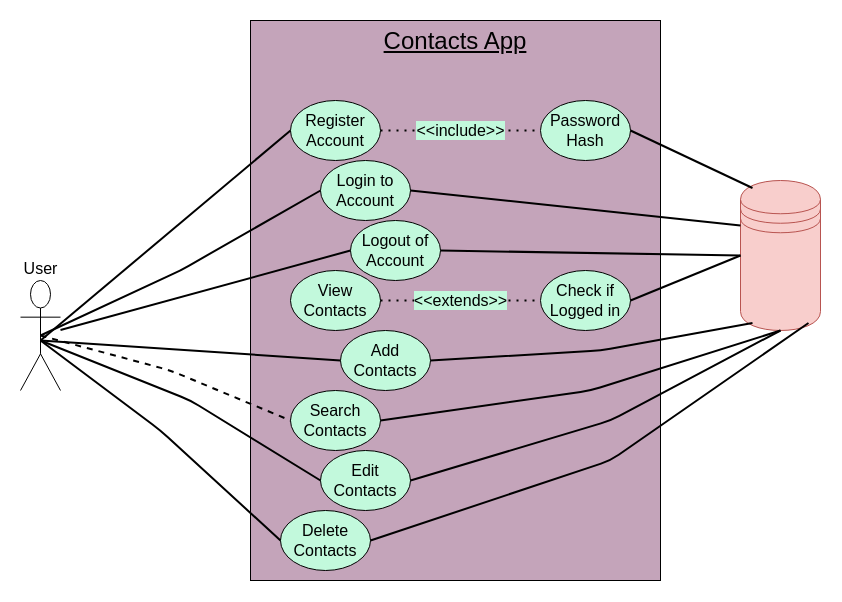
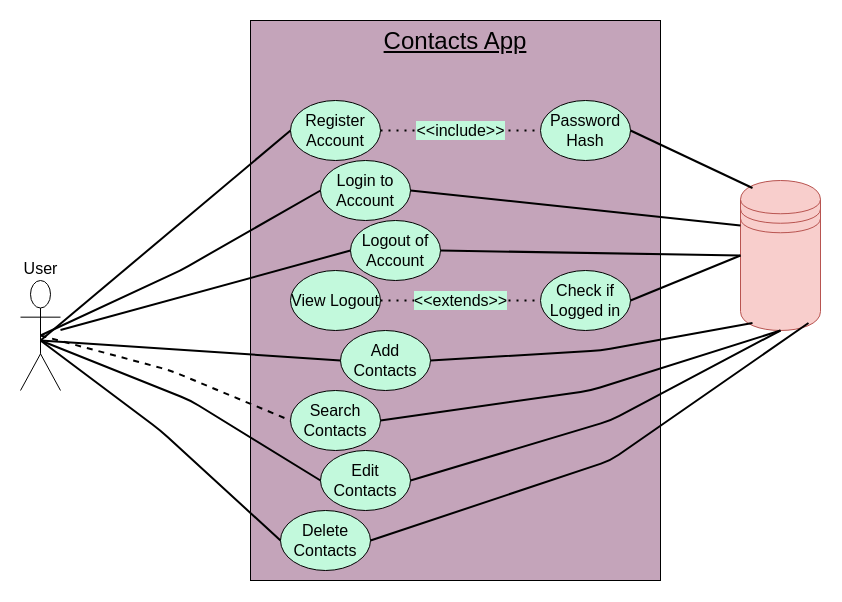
(336, 301) -> (336, 301)
